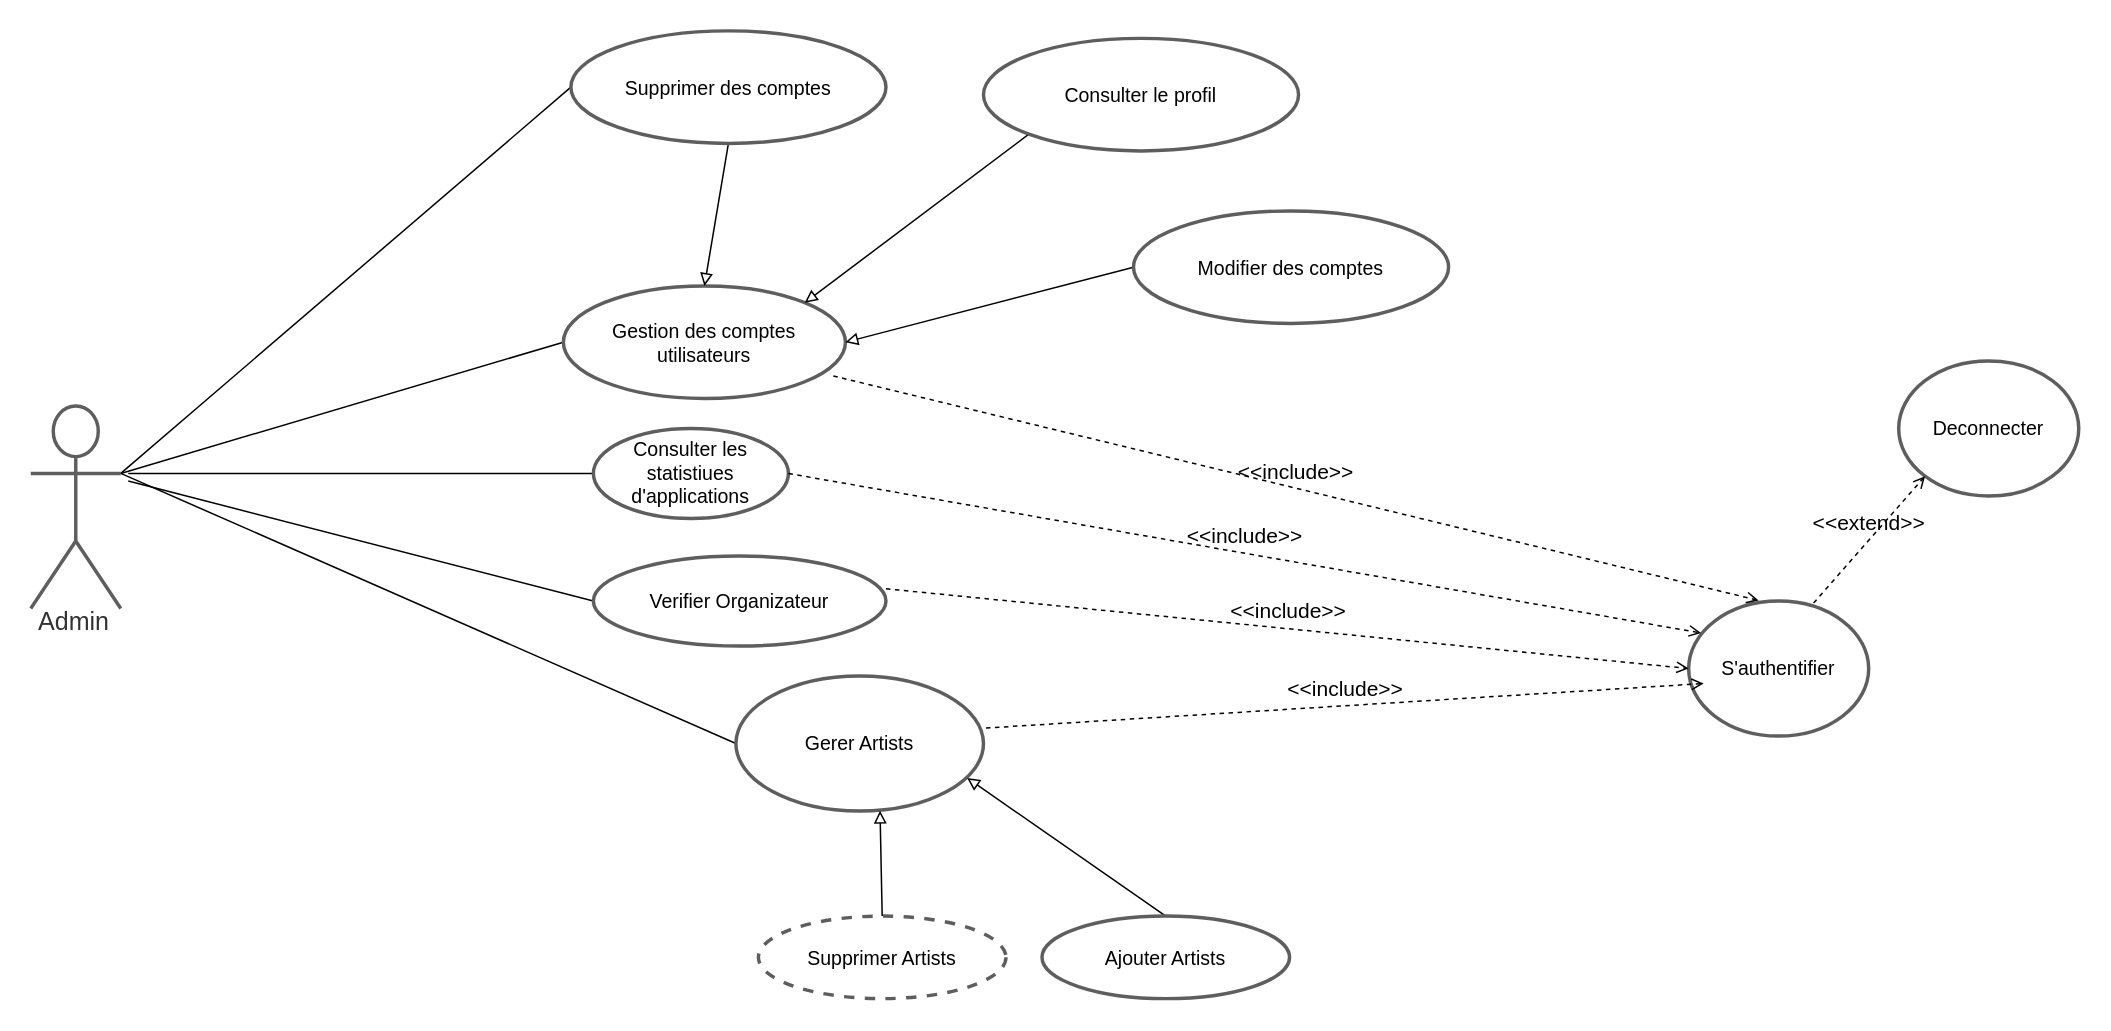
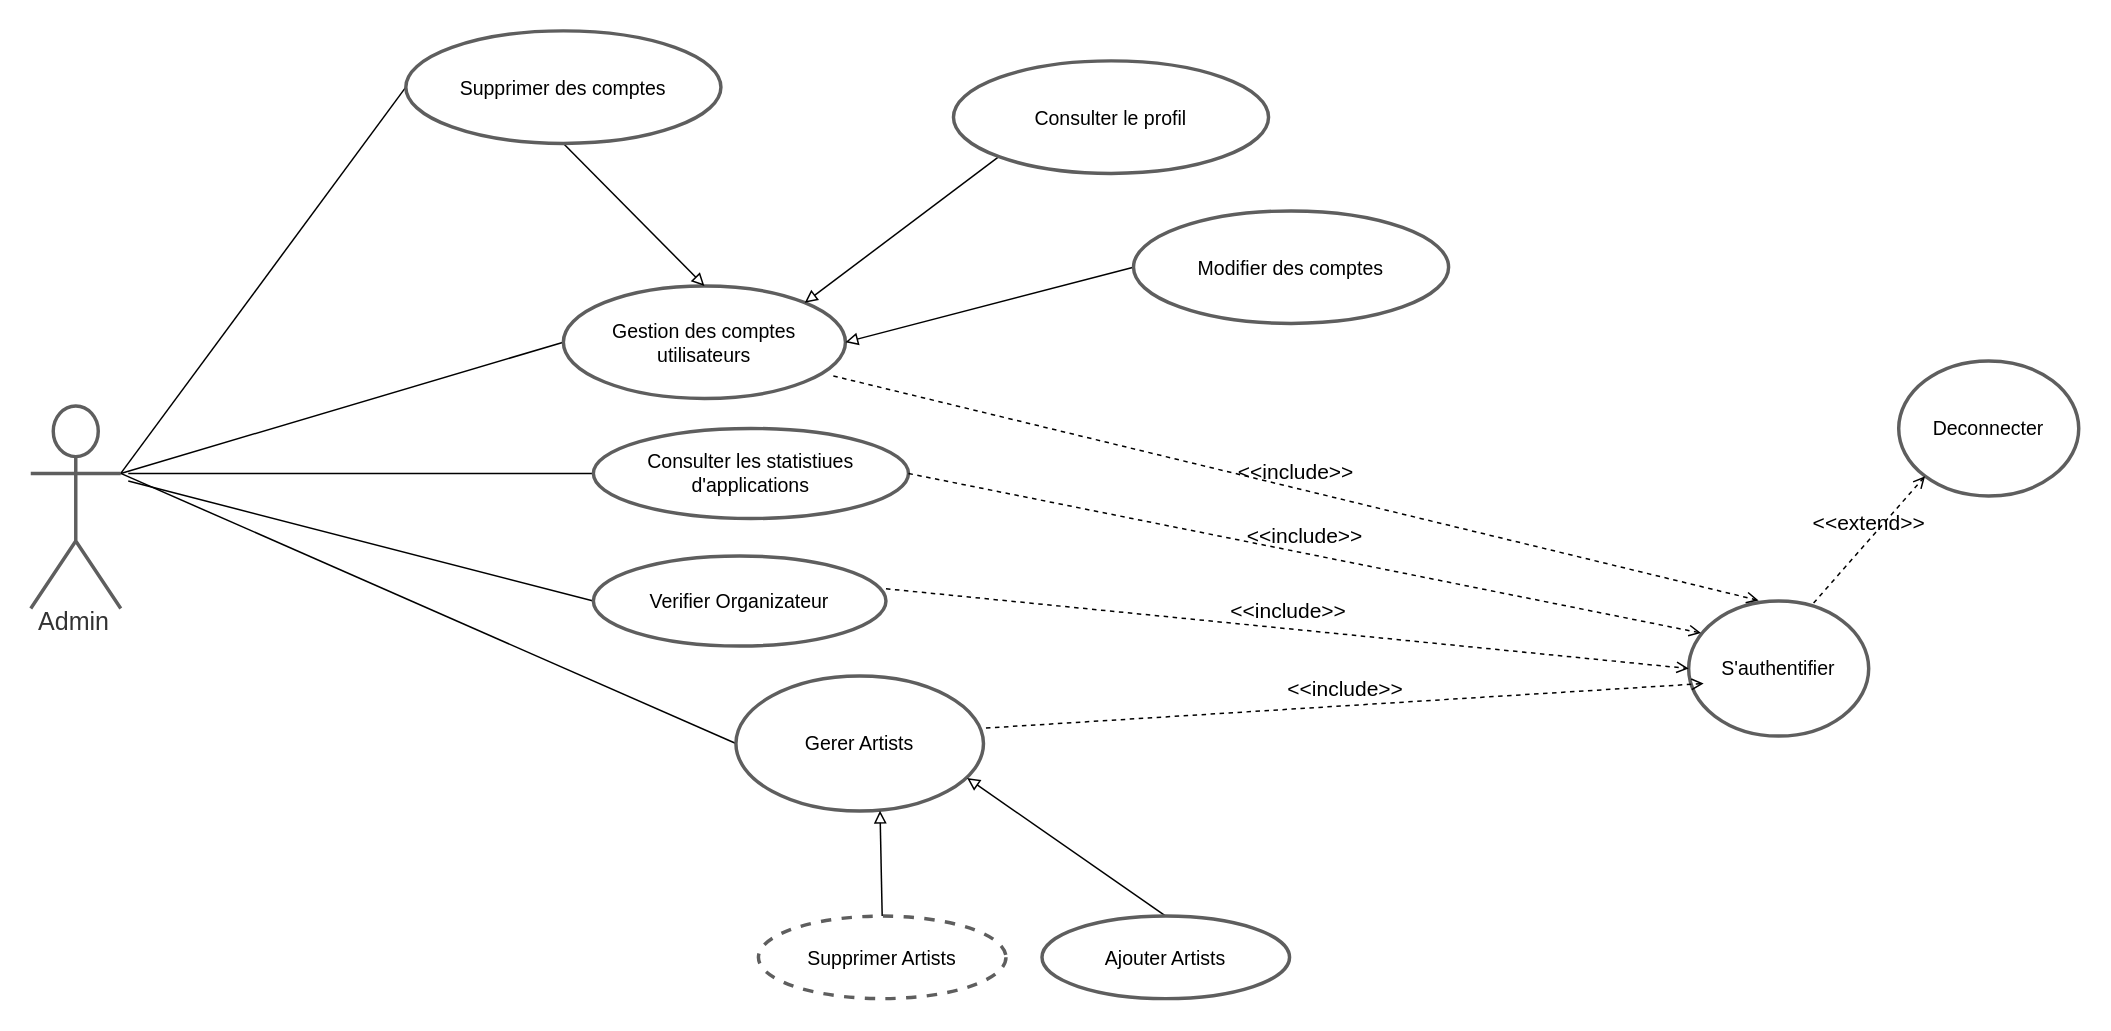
(728, 87) -> (563, 87)
(1141, 95) -> (1111, 117)
(691, 473) -> (751, 473)
